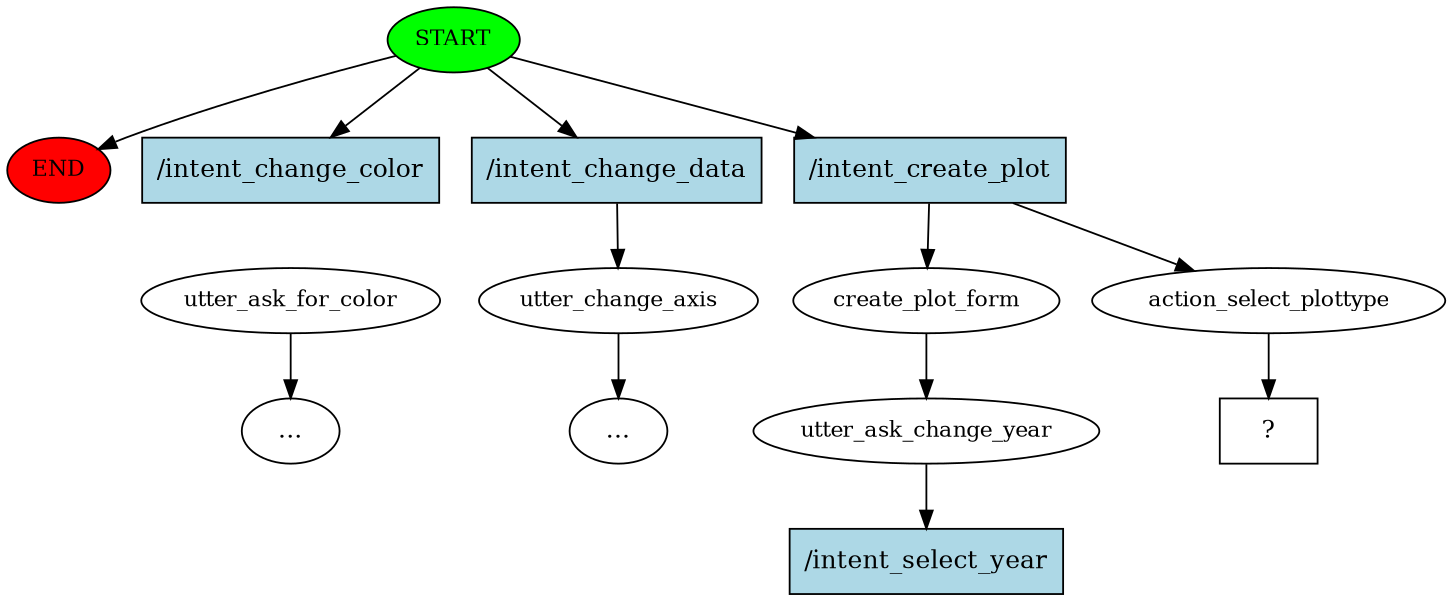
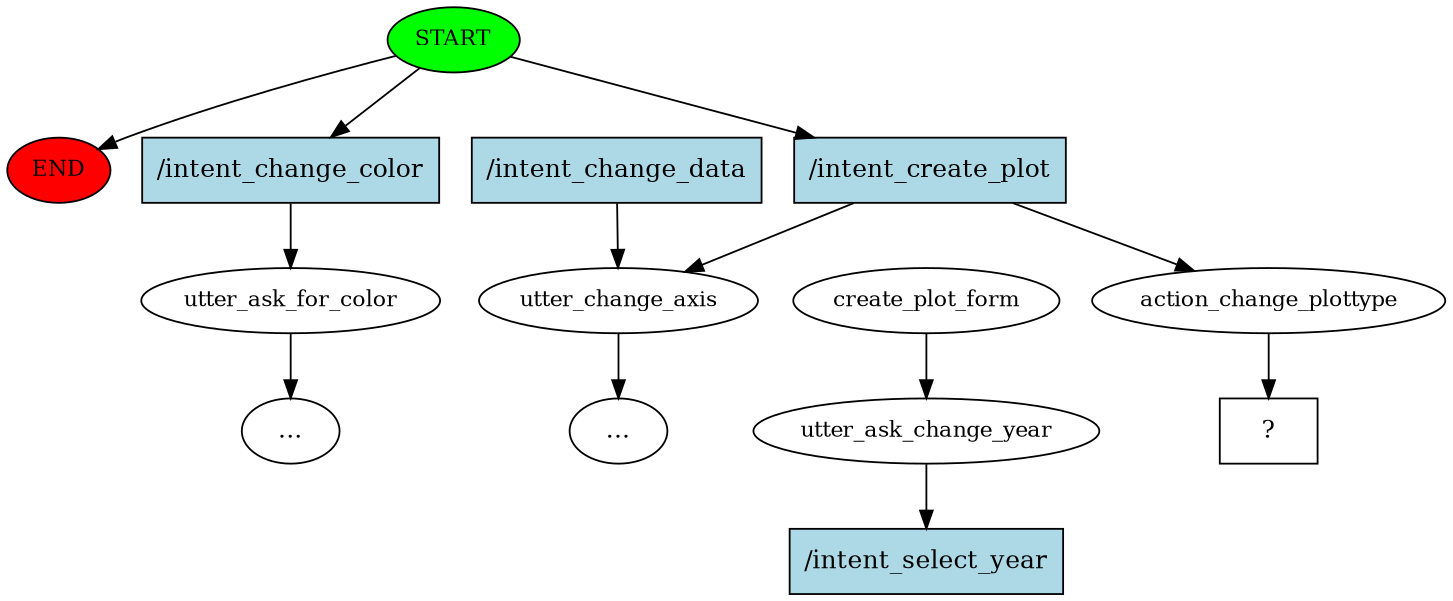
(525, 97) -> none
none -> (291, 227)
(928, 227) -> (778, 234)
(1269, 301) -> (1269, 301)
